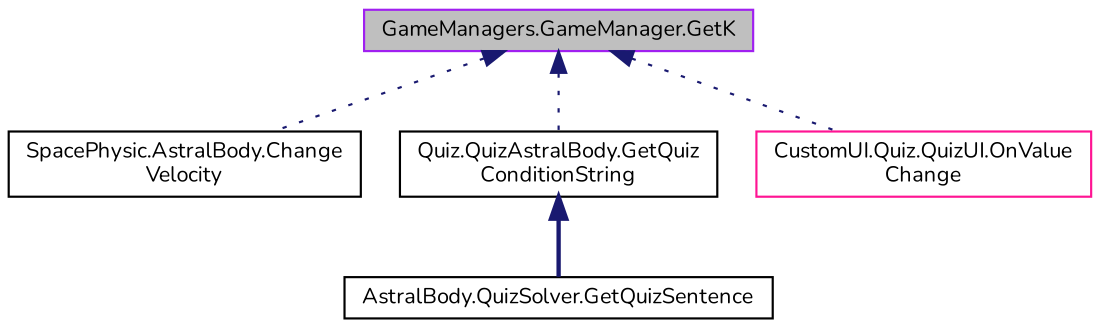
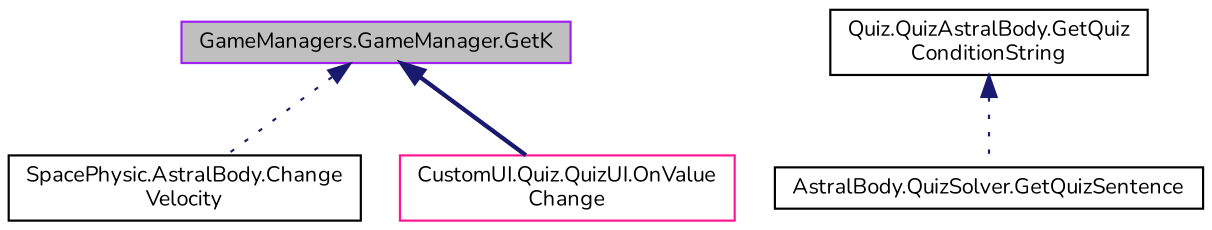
(735, 95) -> (473, 116)
(559, 102) -> none
(559, 248) -> (989, 132)
